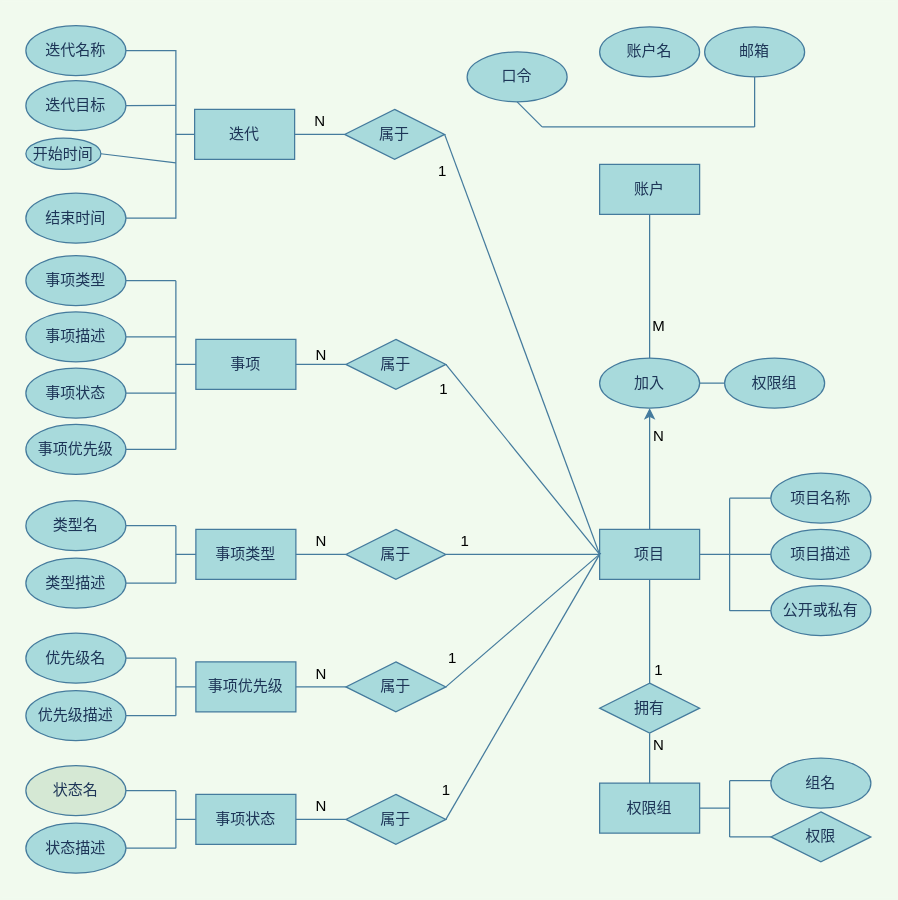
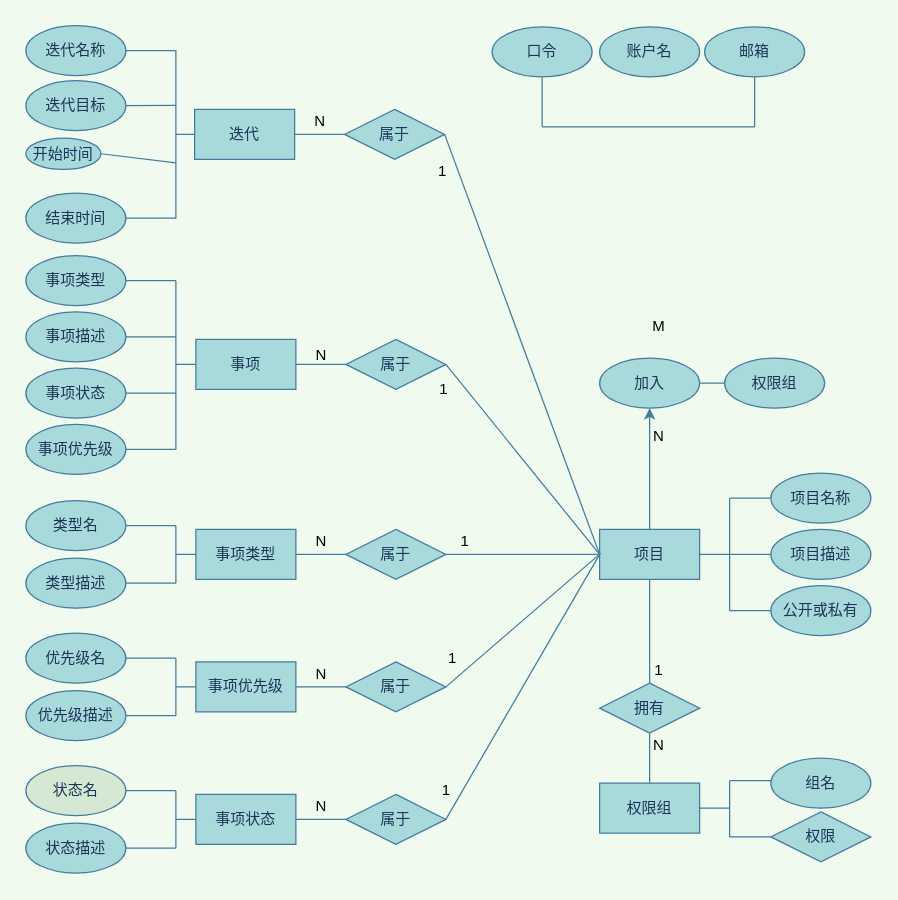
(517, 77) -> (542, 52)
(649, 189) -> none
(649, 287) -> none
